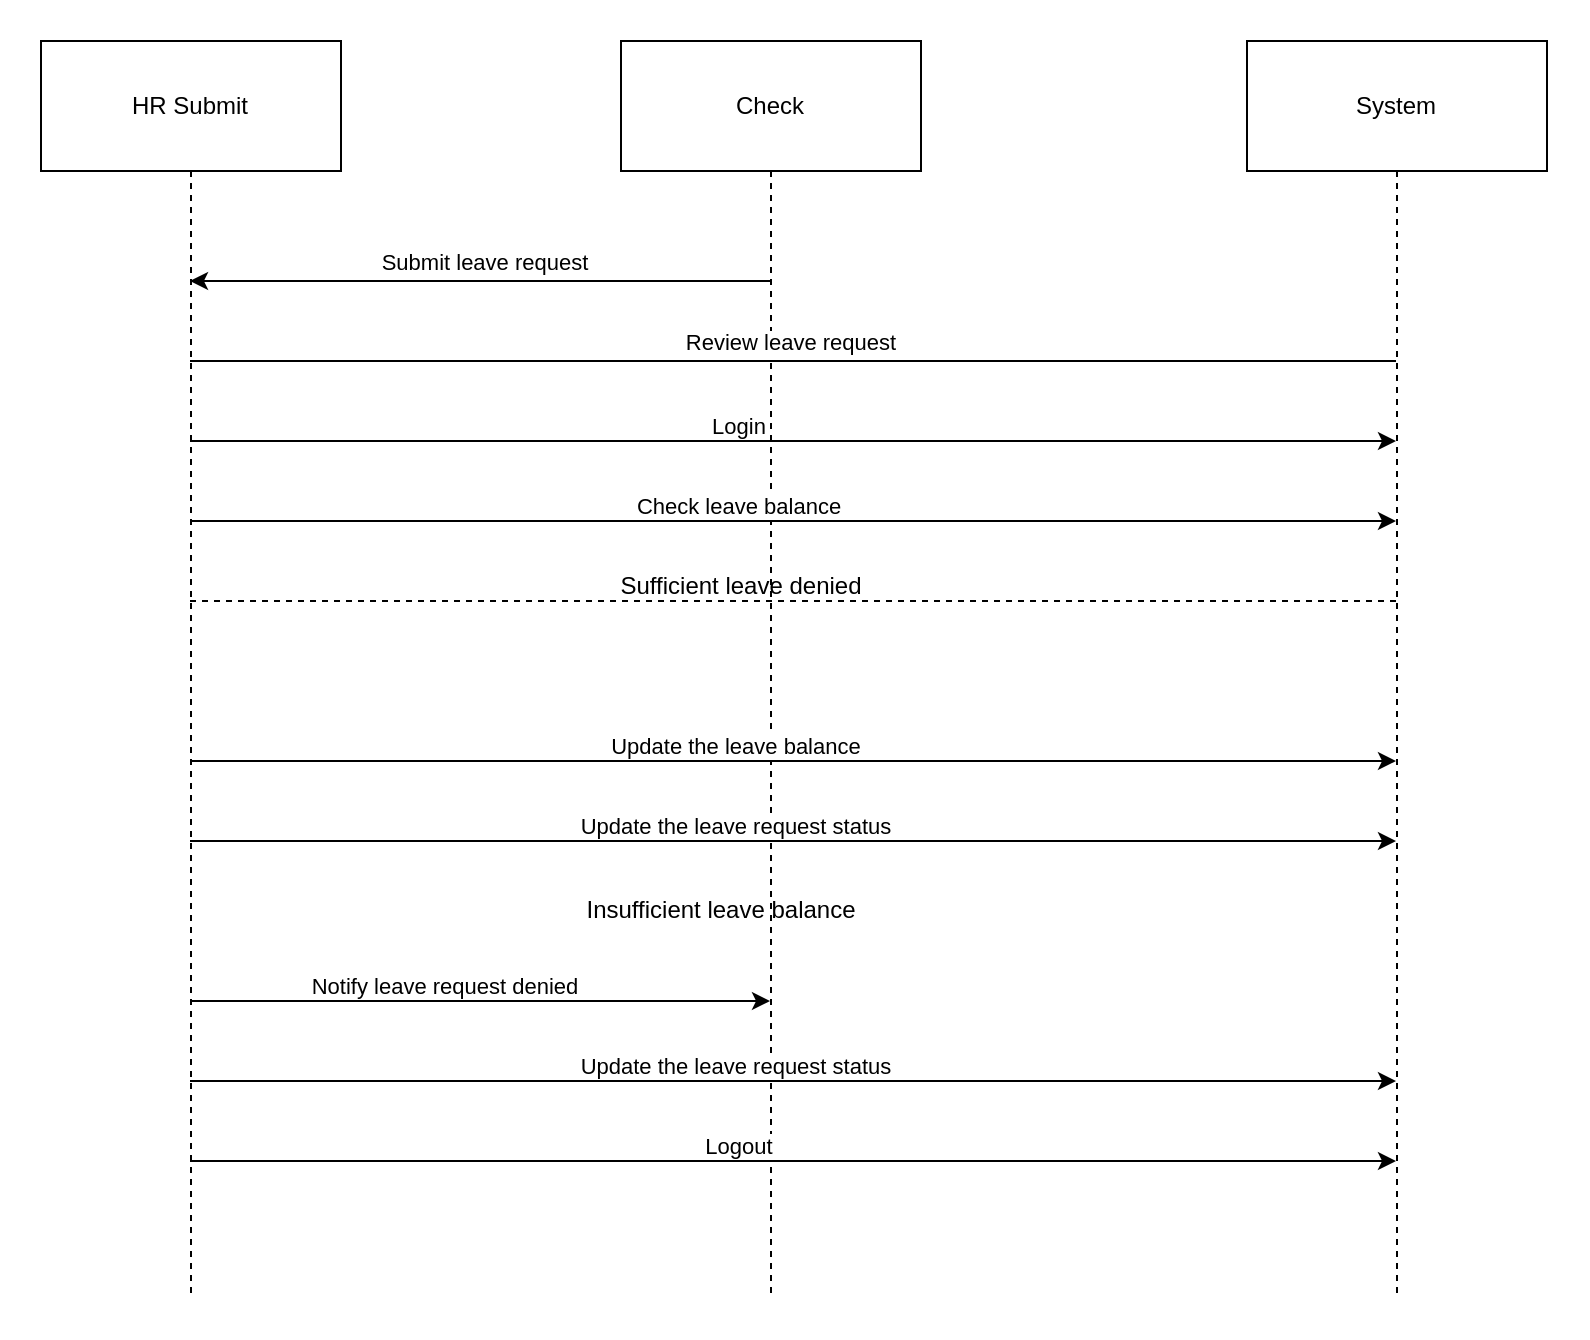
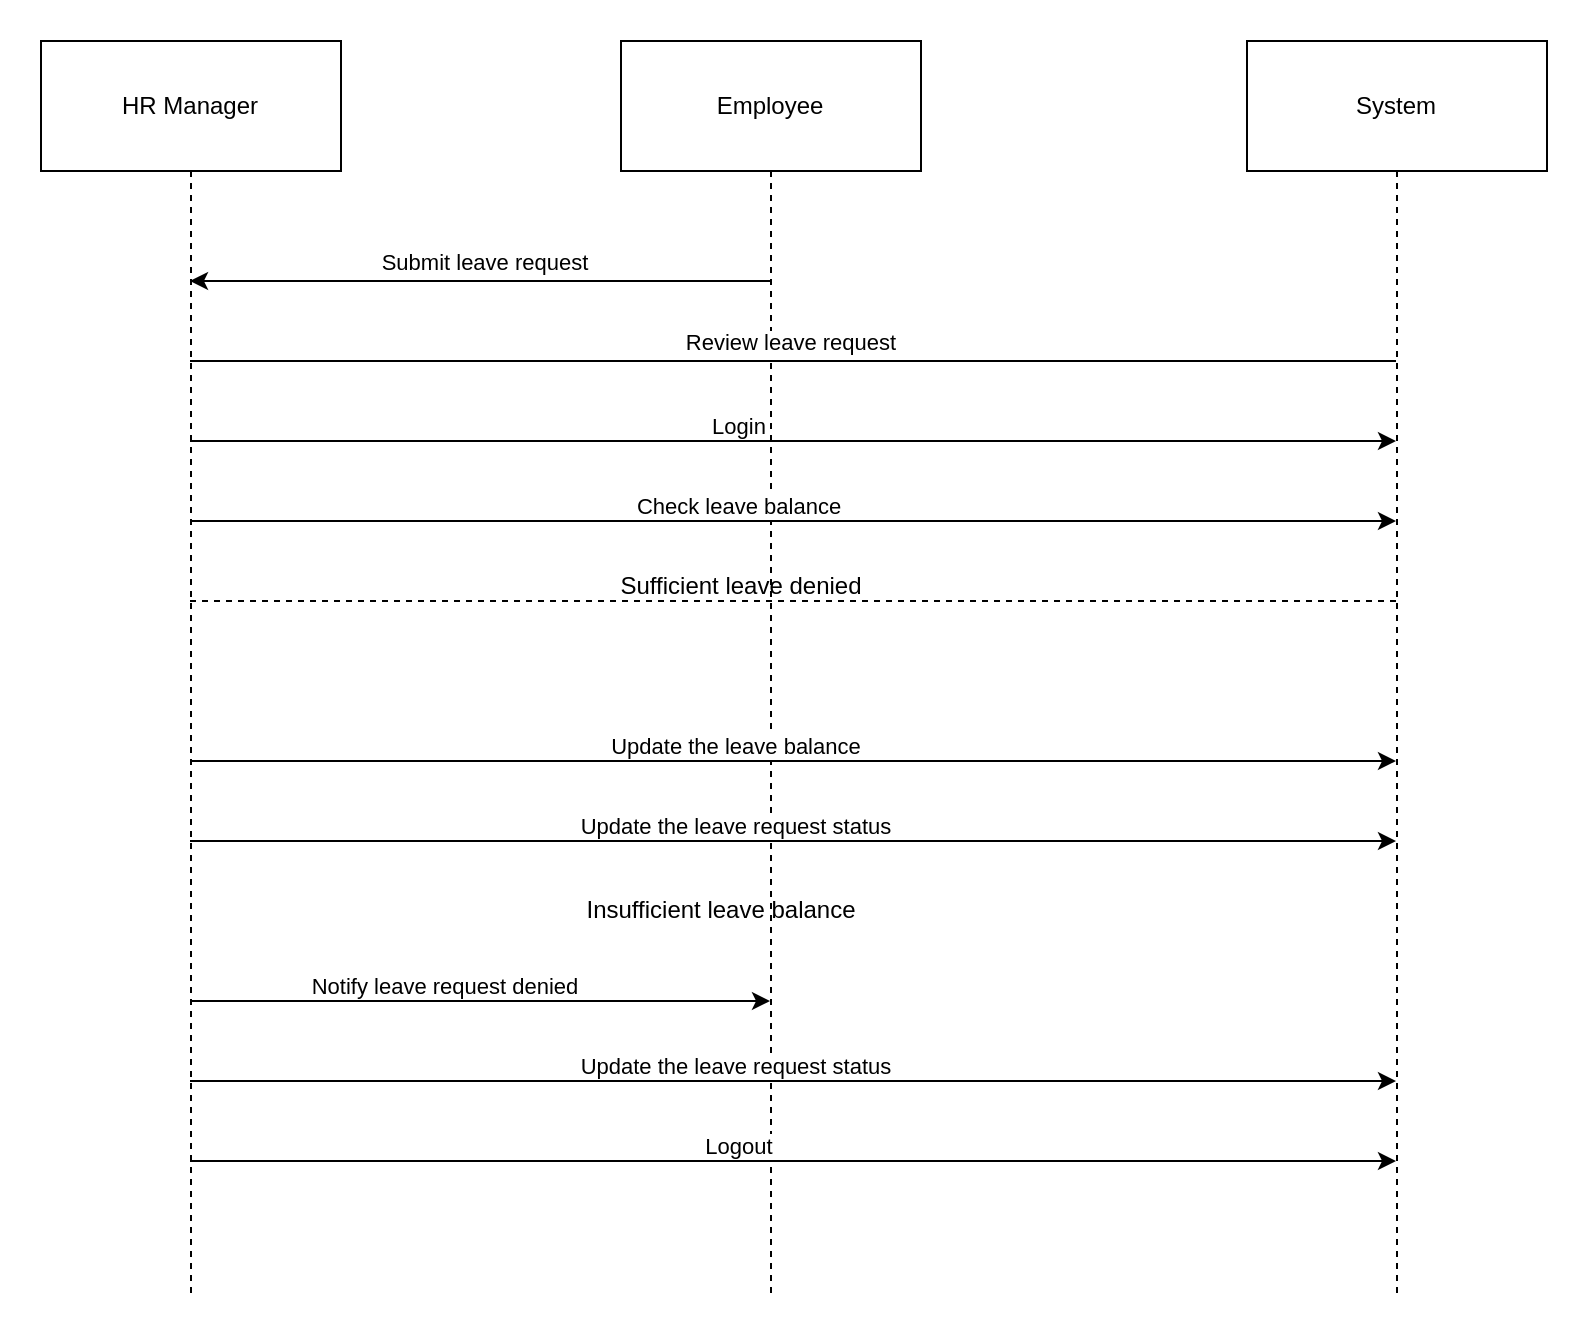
(191, 107) -> (191, 107)
(771, 107) -> (771, 107)
